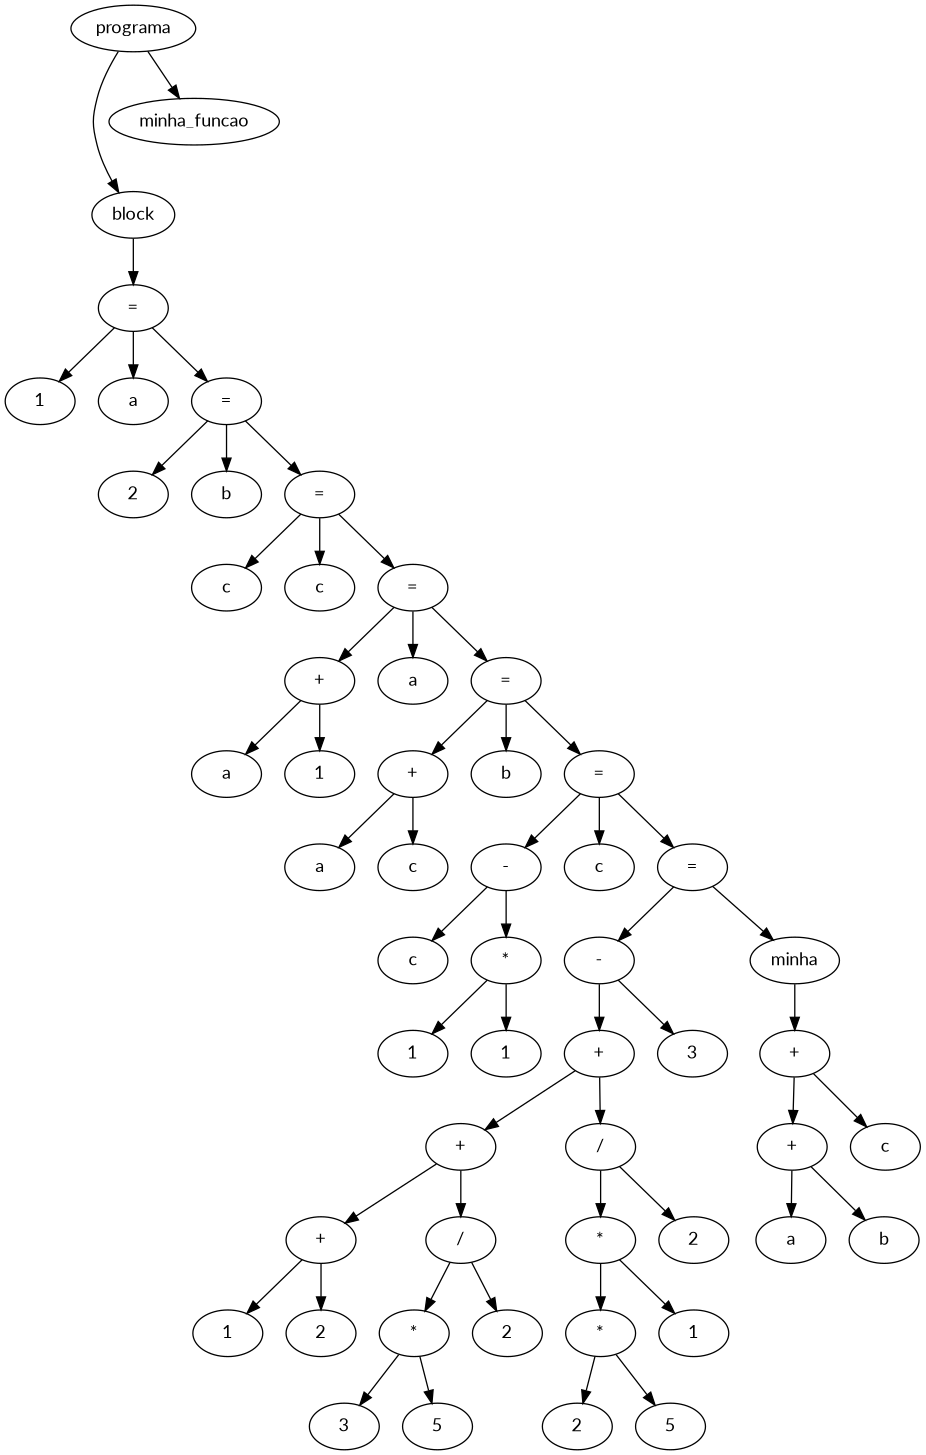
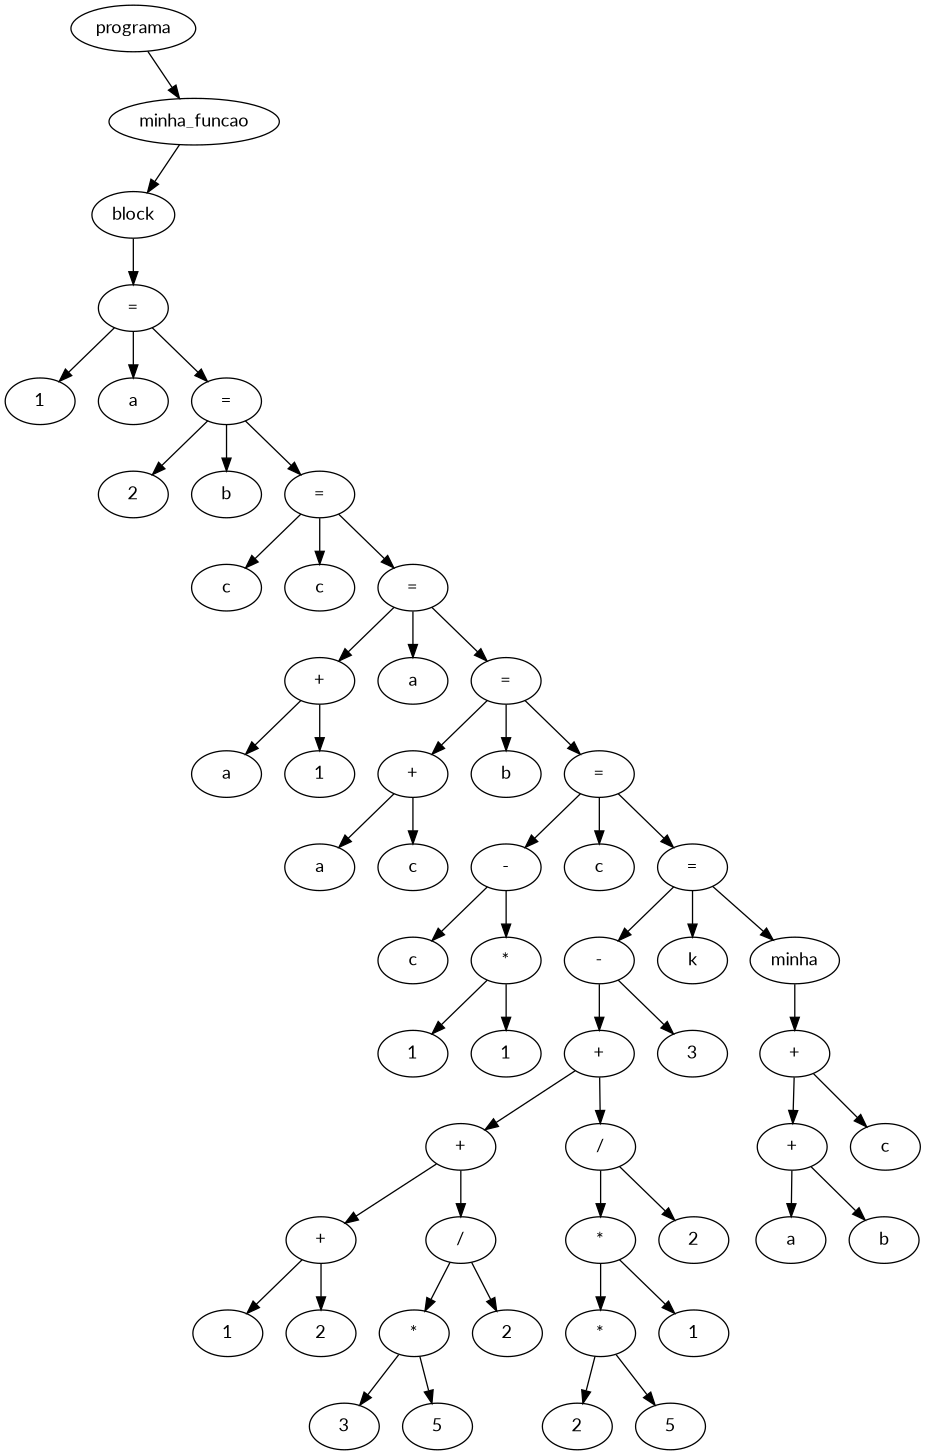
(94, 116) -> (167, 163)
none -> (693, 960)
